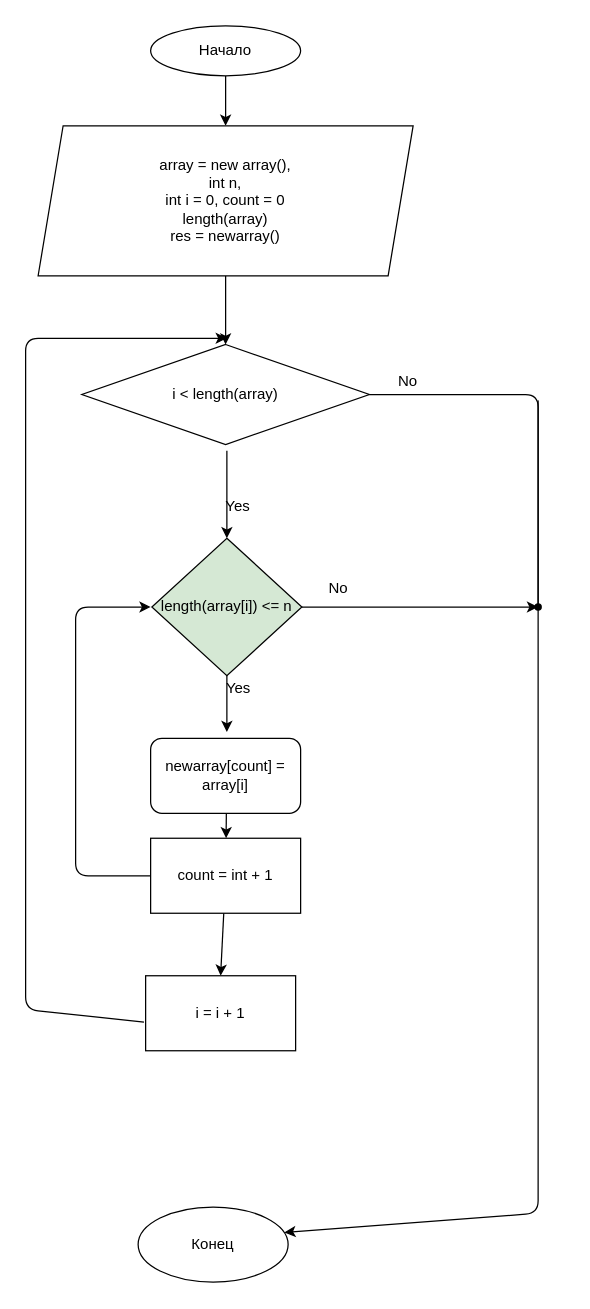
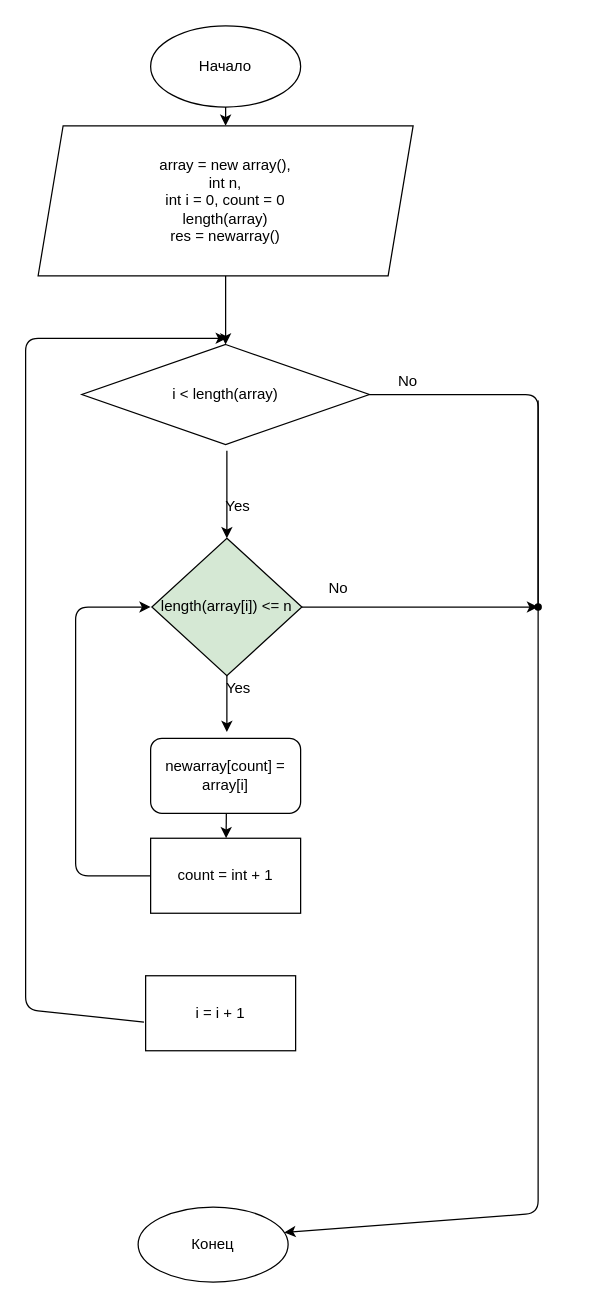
(226, 51) -> (226, 66)
(222, 940) -> none
